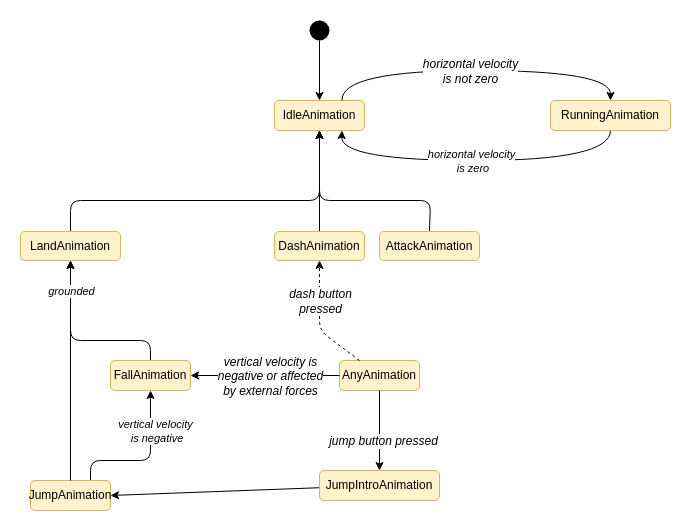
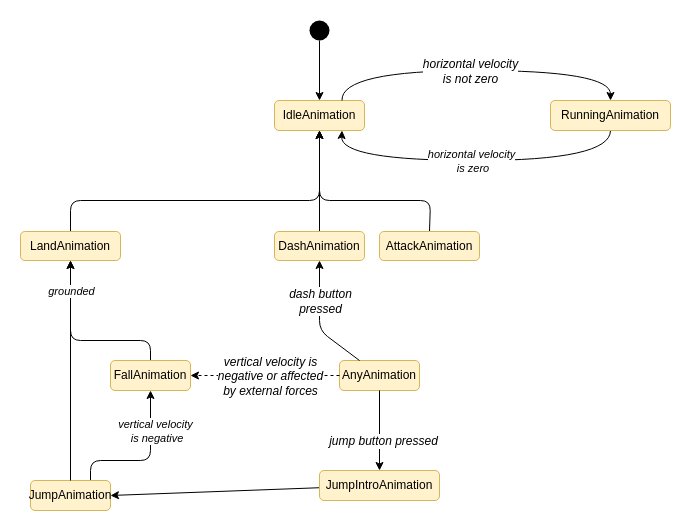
(338, 344) -> (338, 344)
(208, 376) -> (208, 376)
